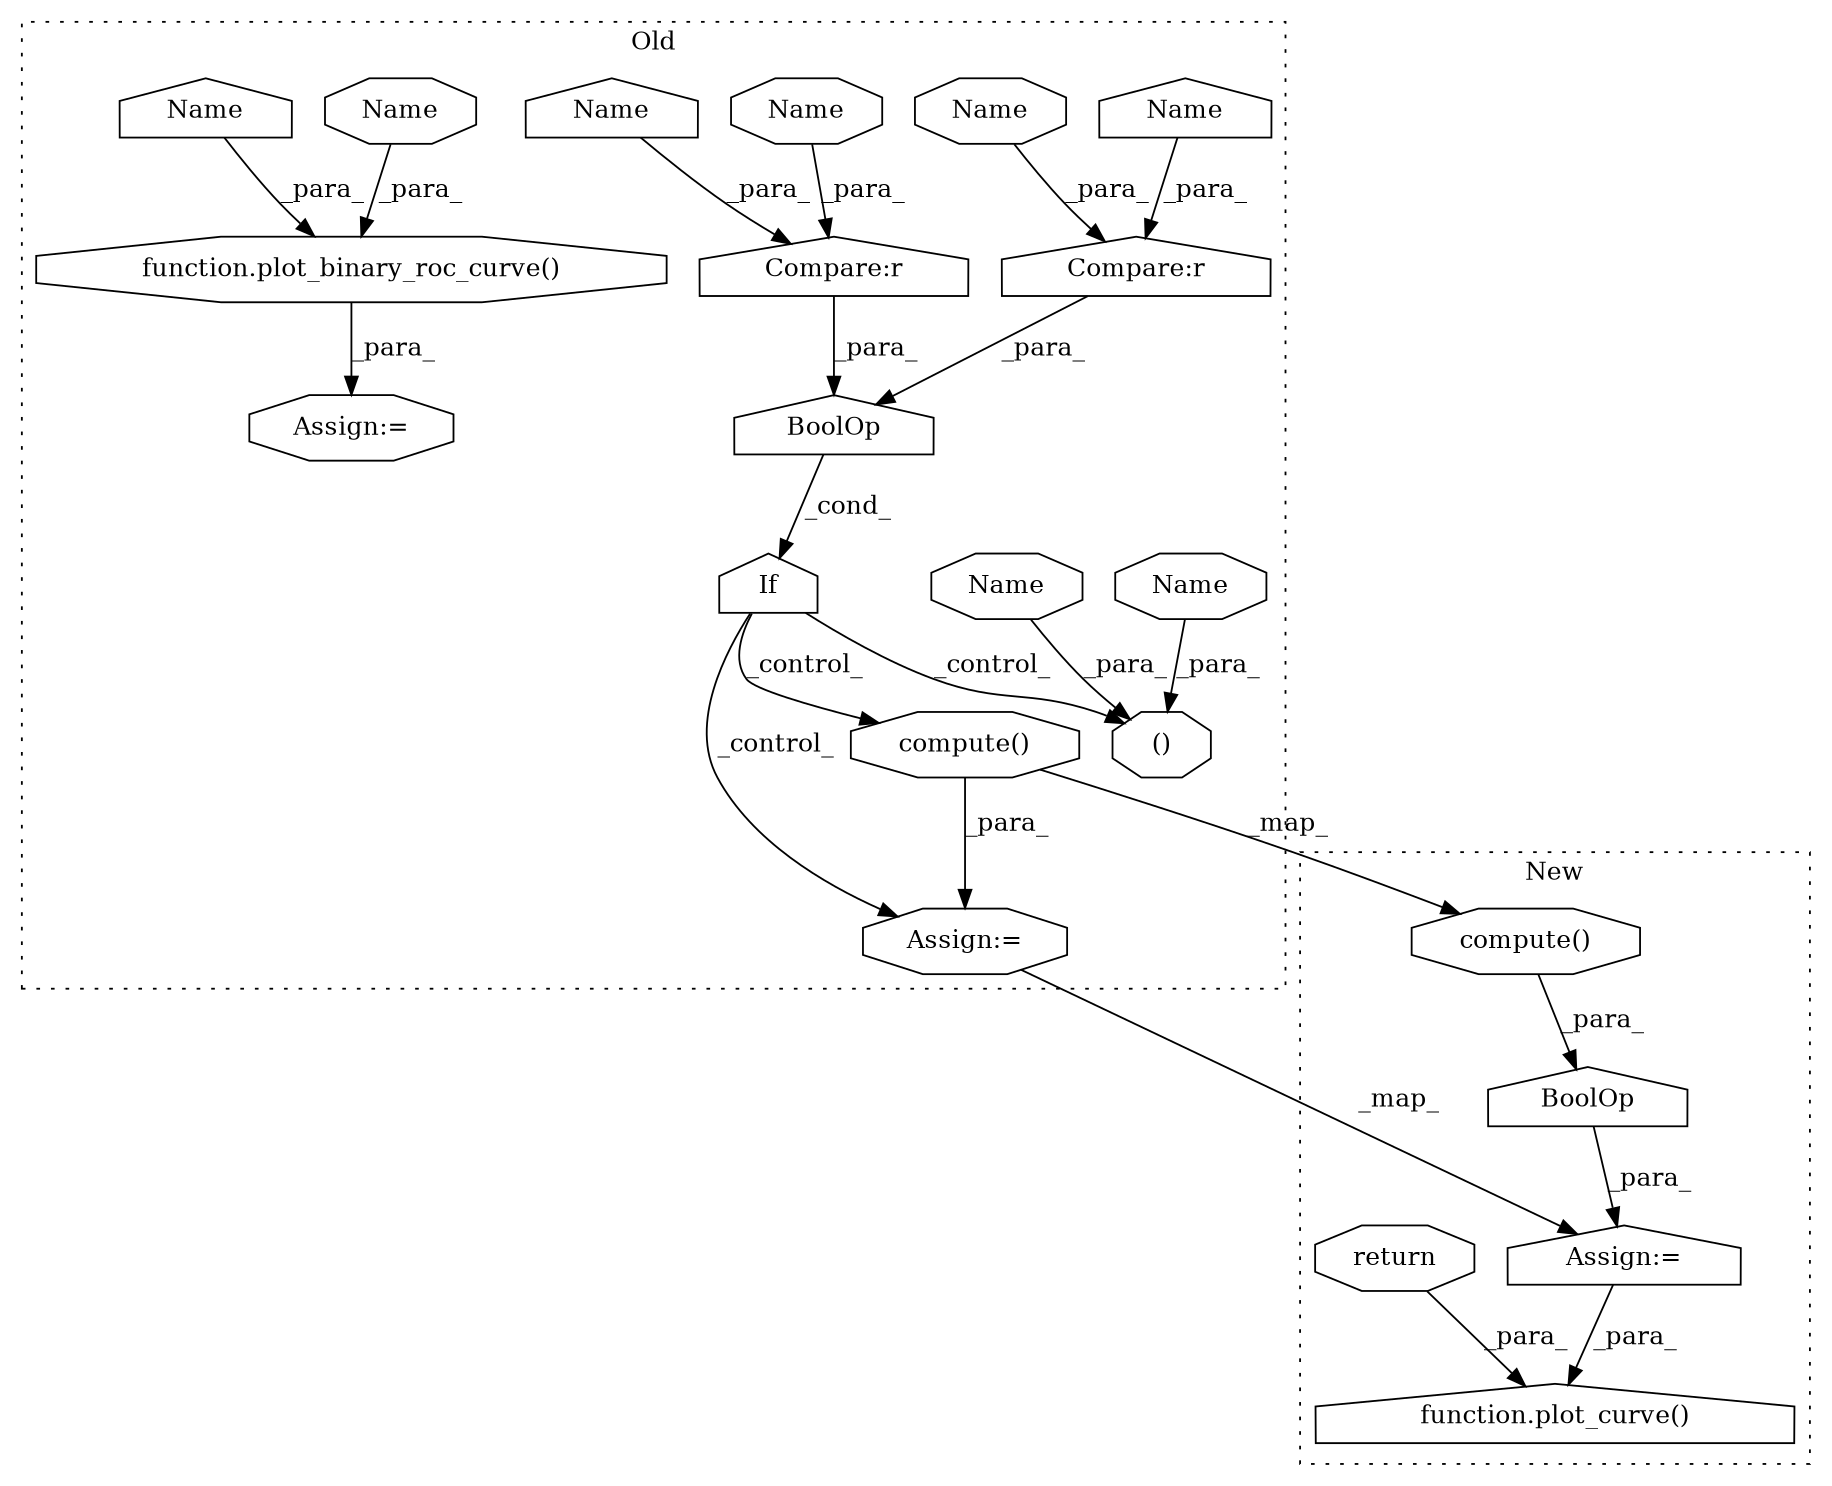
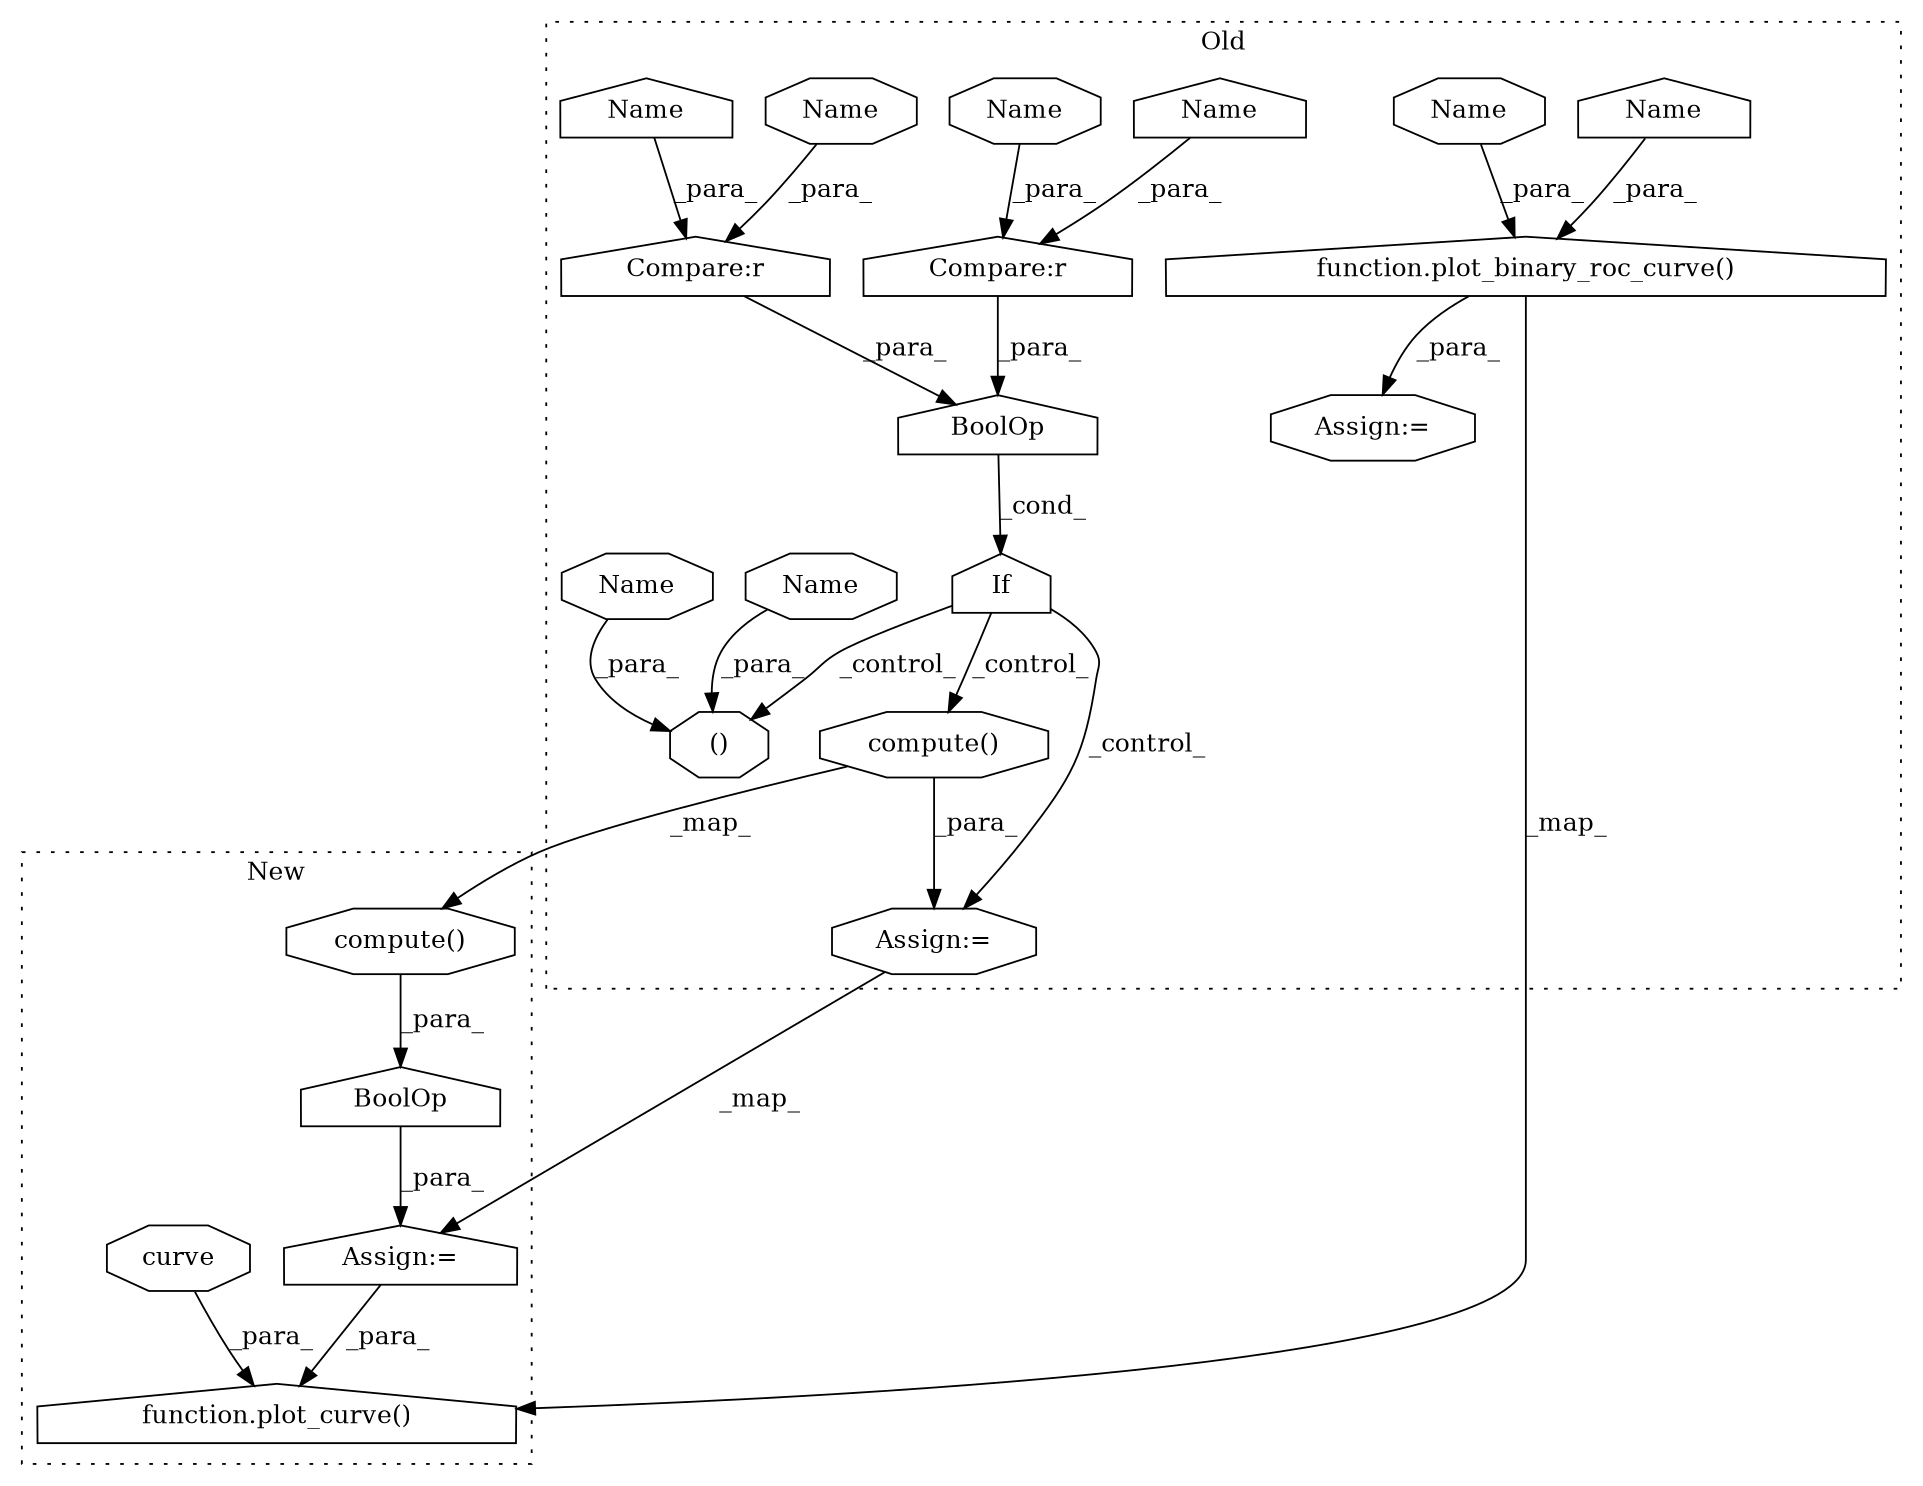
(351, 269) -> (1526, 269)
(1395, 1258) -> (178, 1258)
none -> (1509, 1281)
